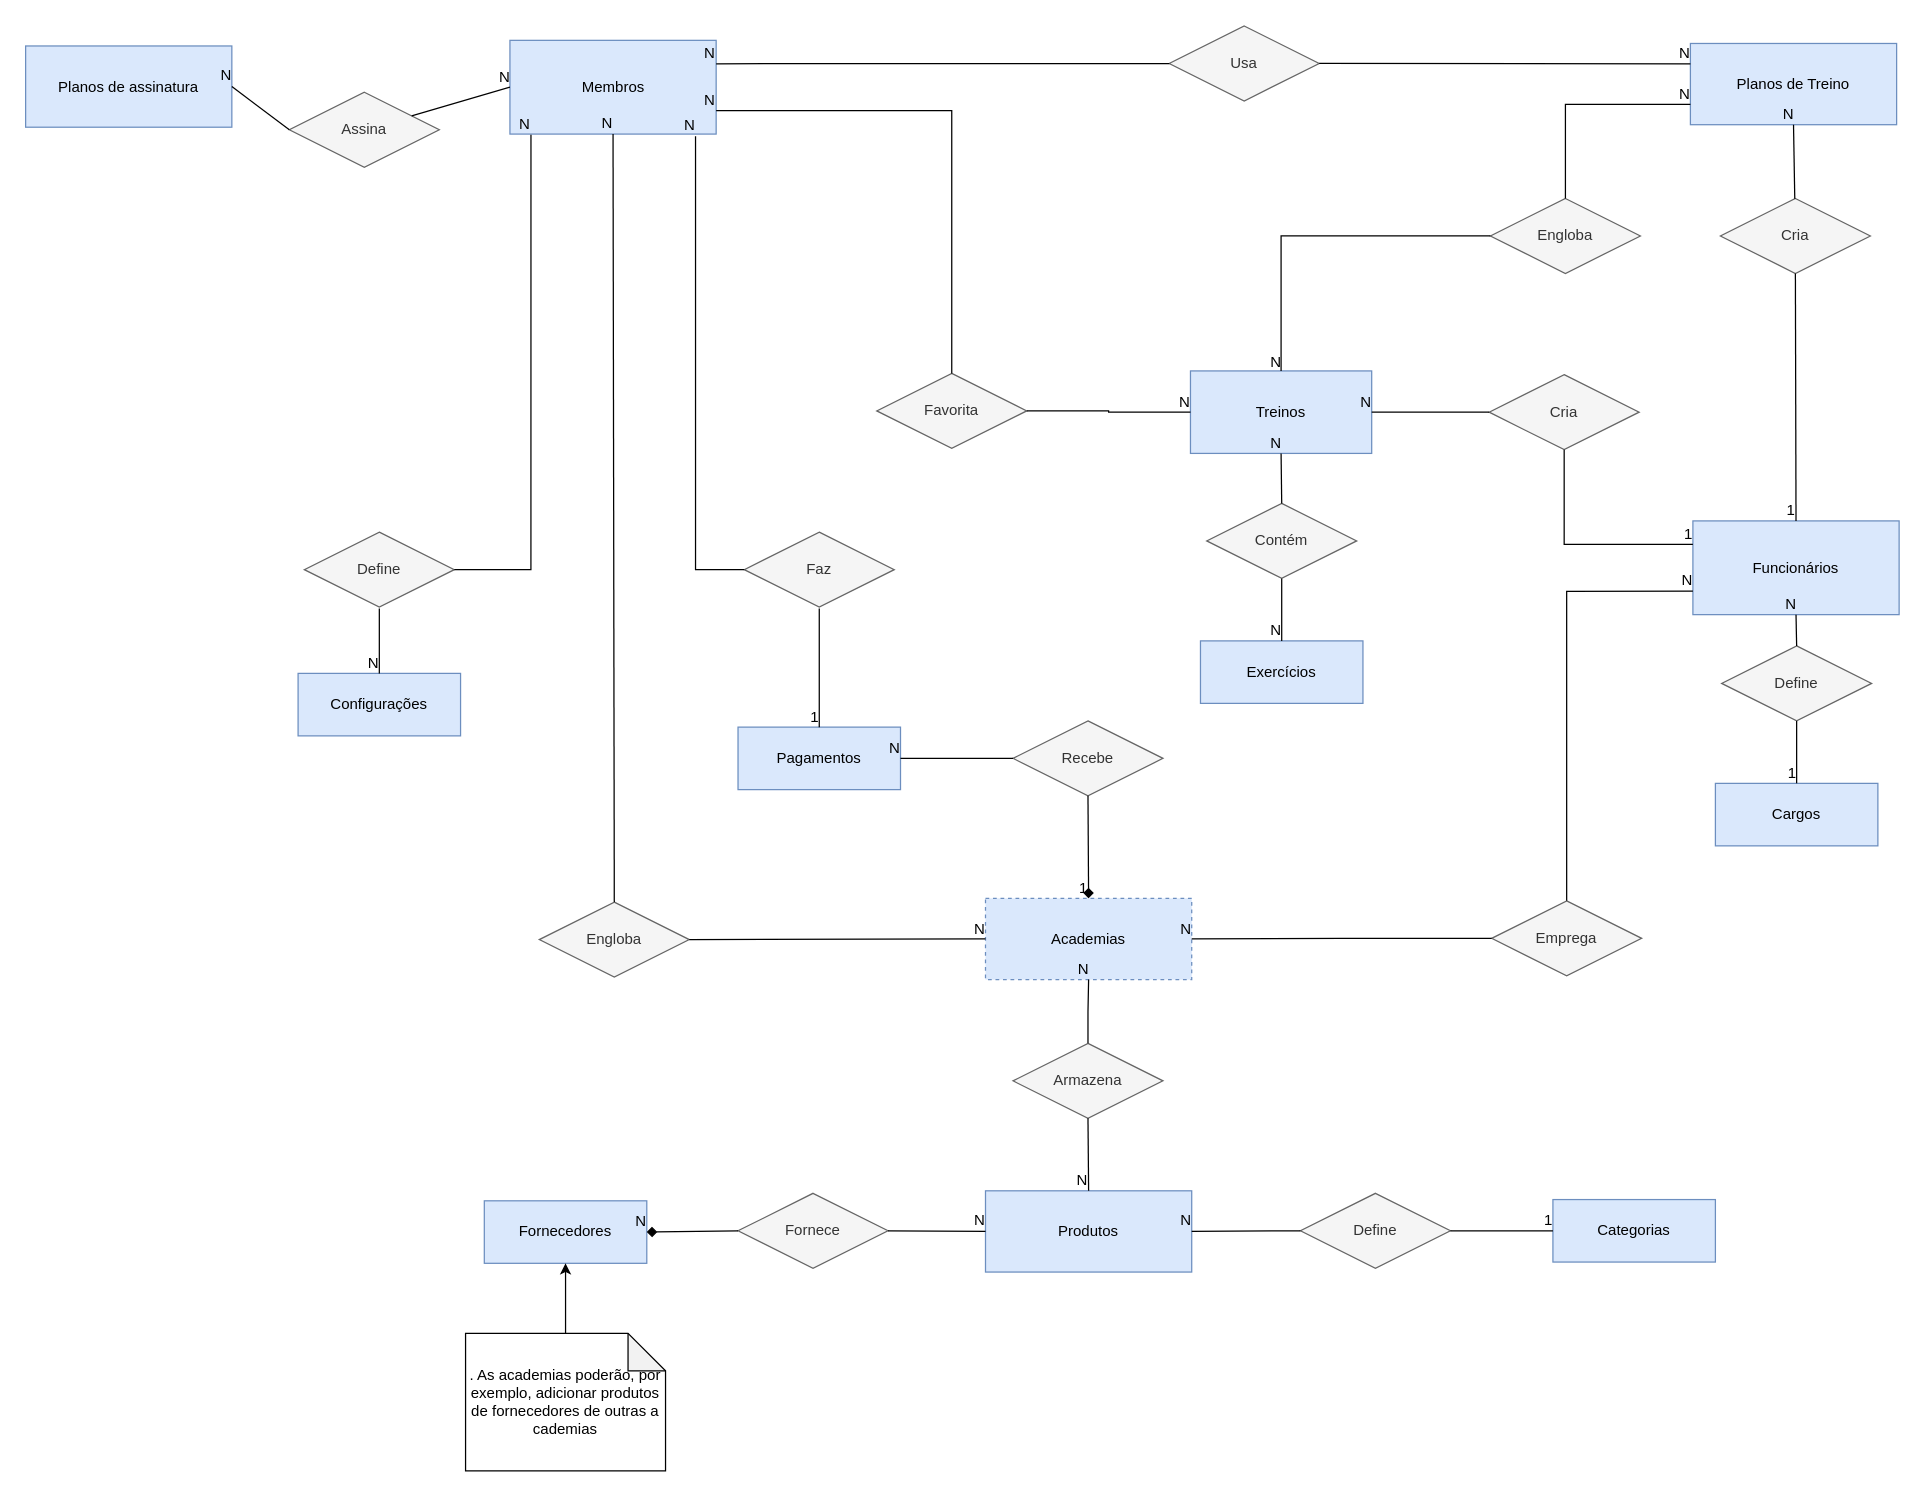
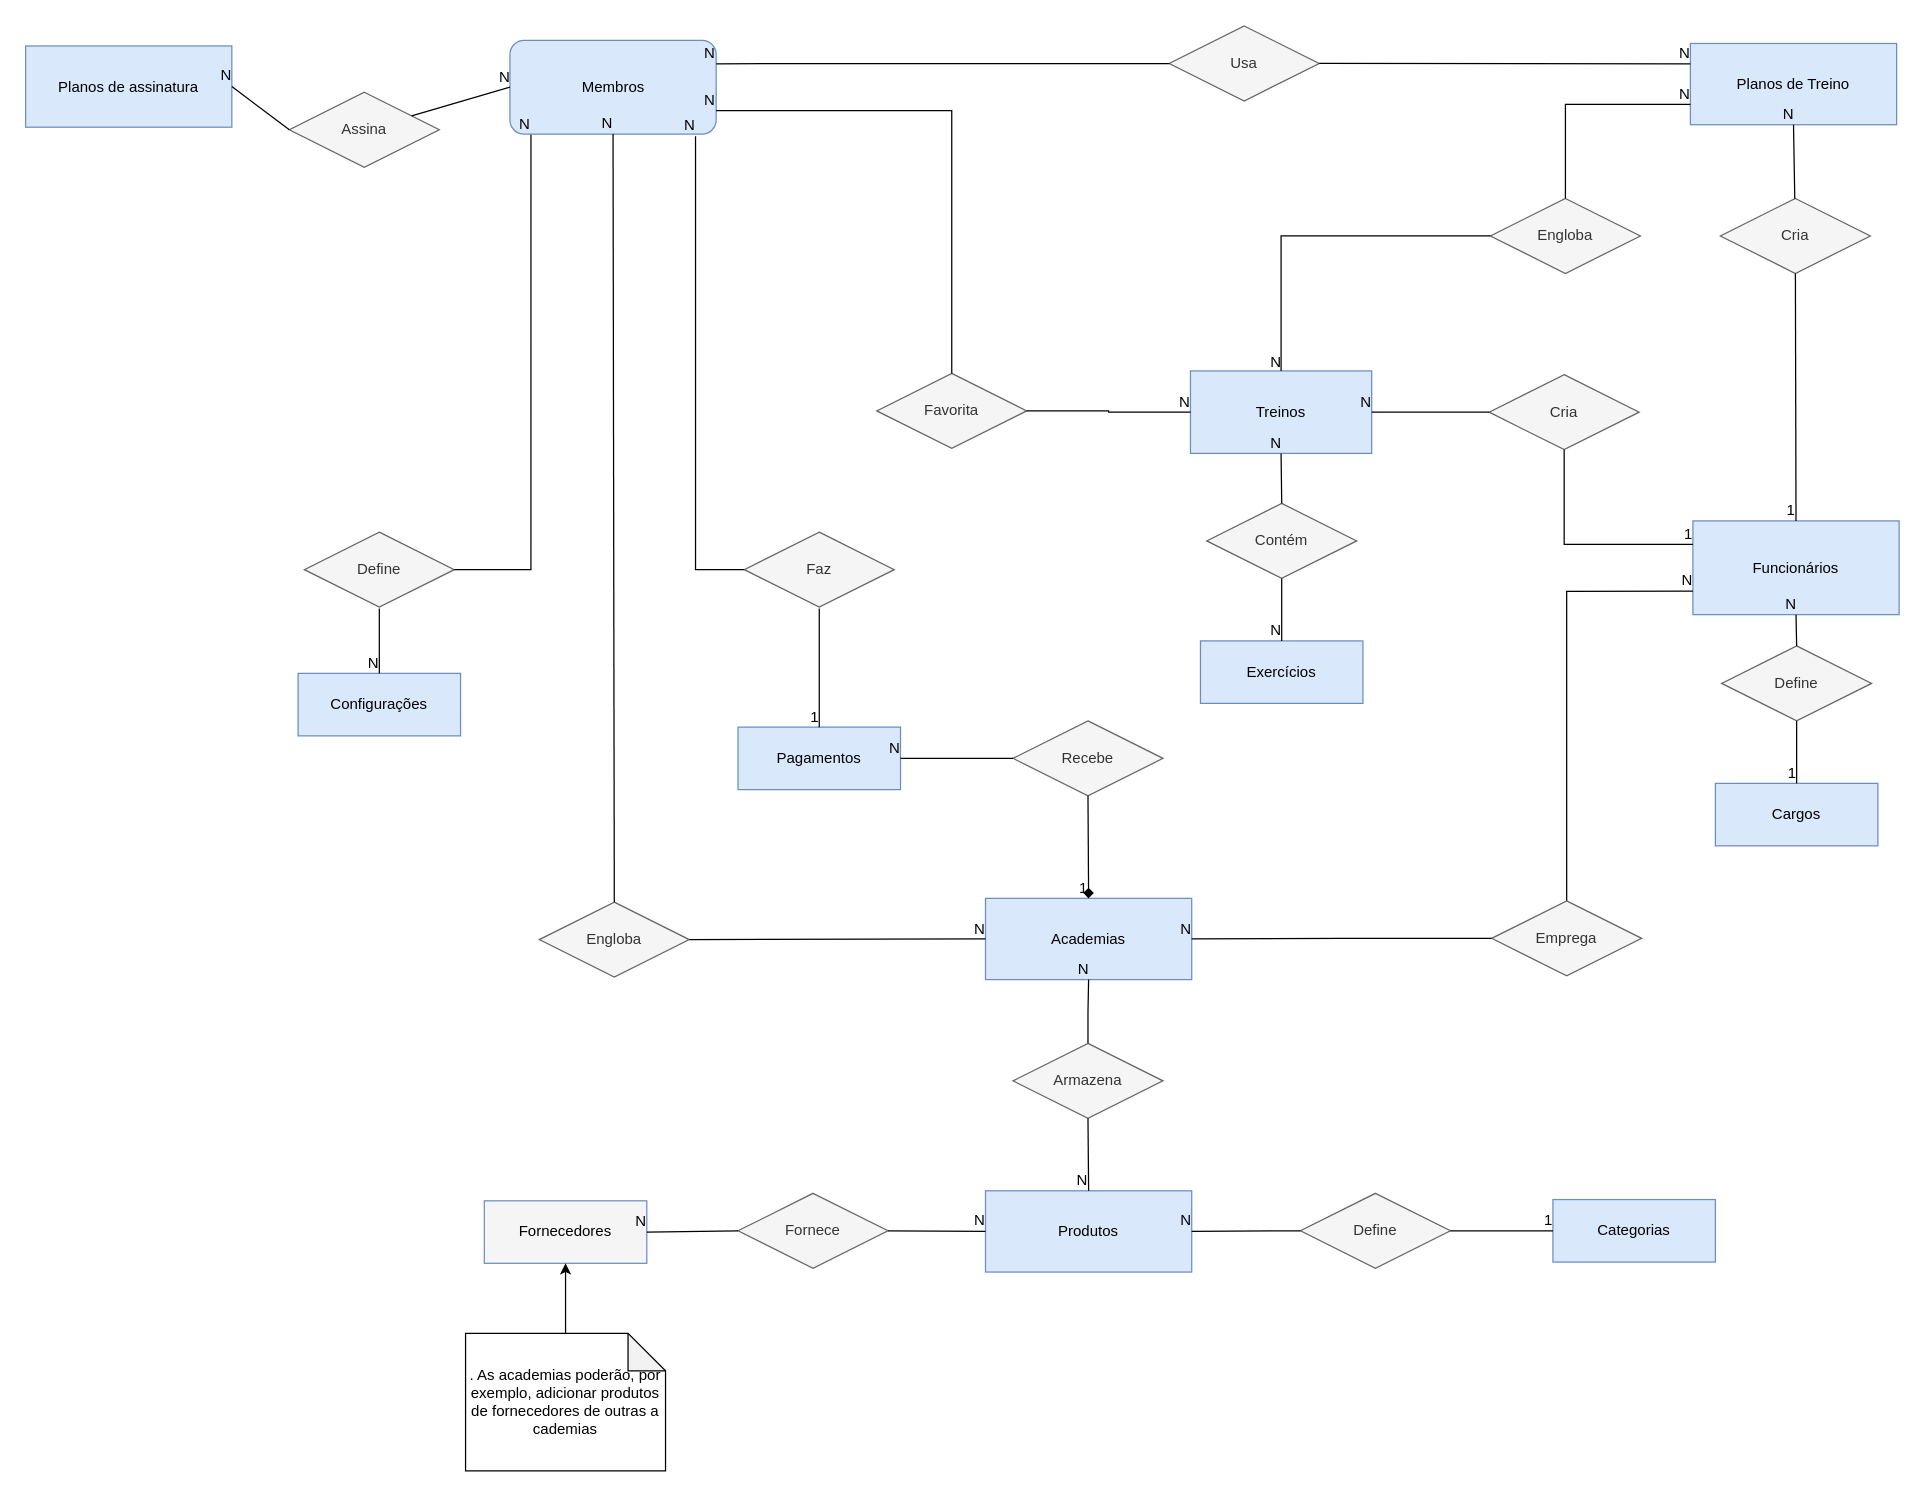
(613, 87) -> (613, 87)
(1089, 939) -> (1089, 939)
(566, 1232) -> (566, 1232)
(657, 1232) -> (652, 1232)
